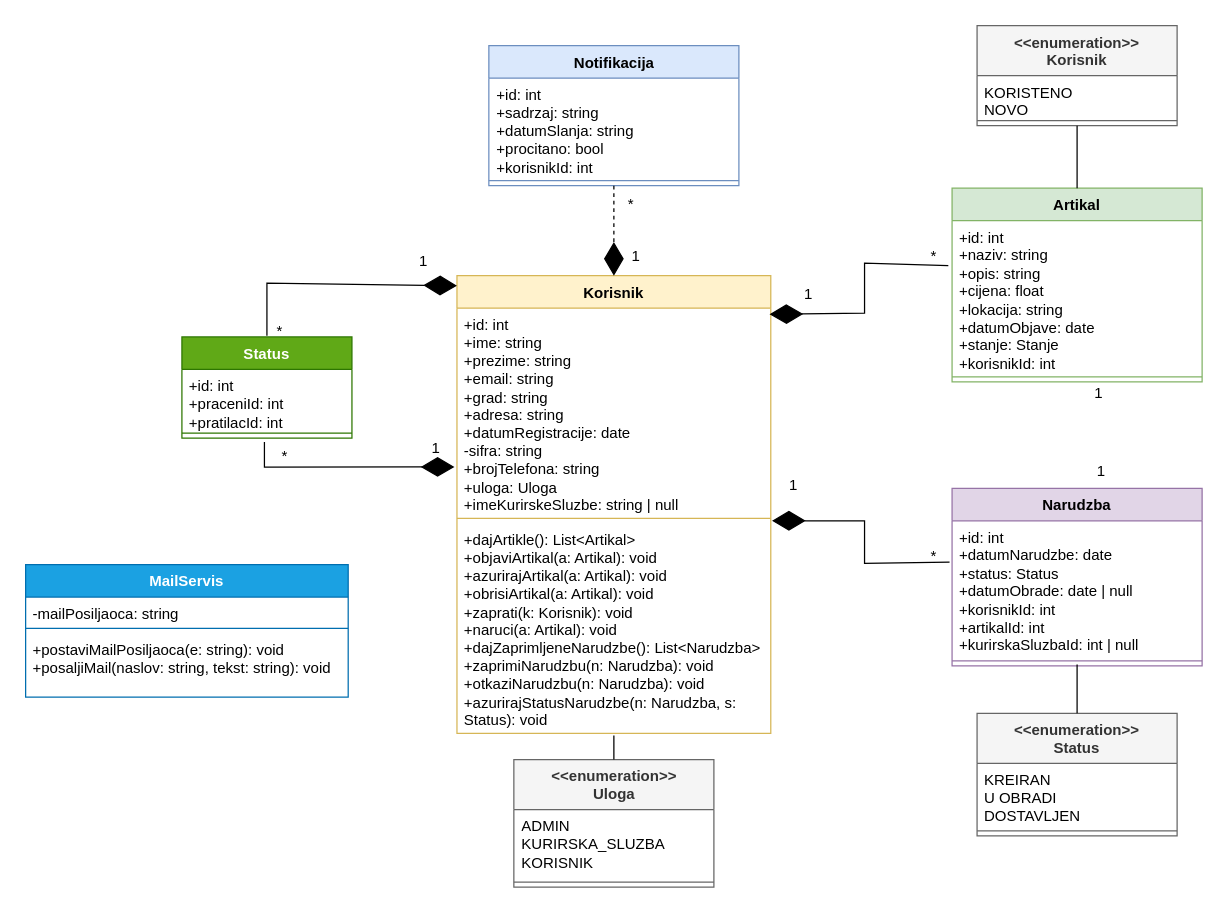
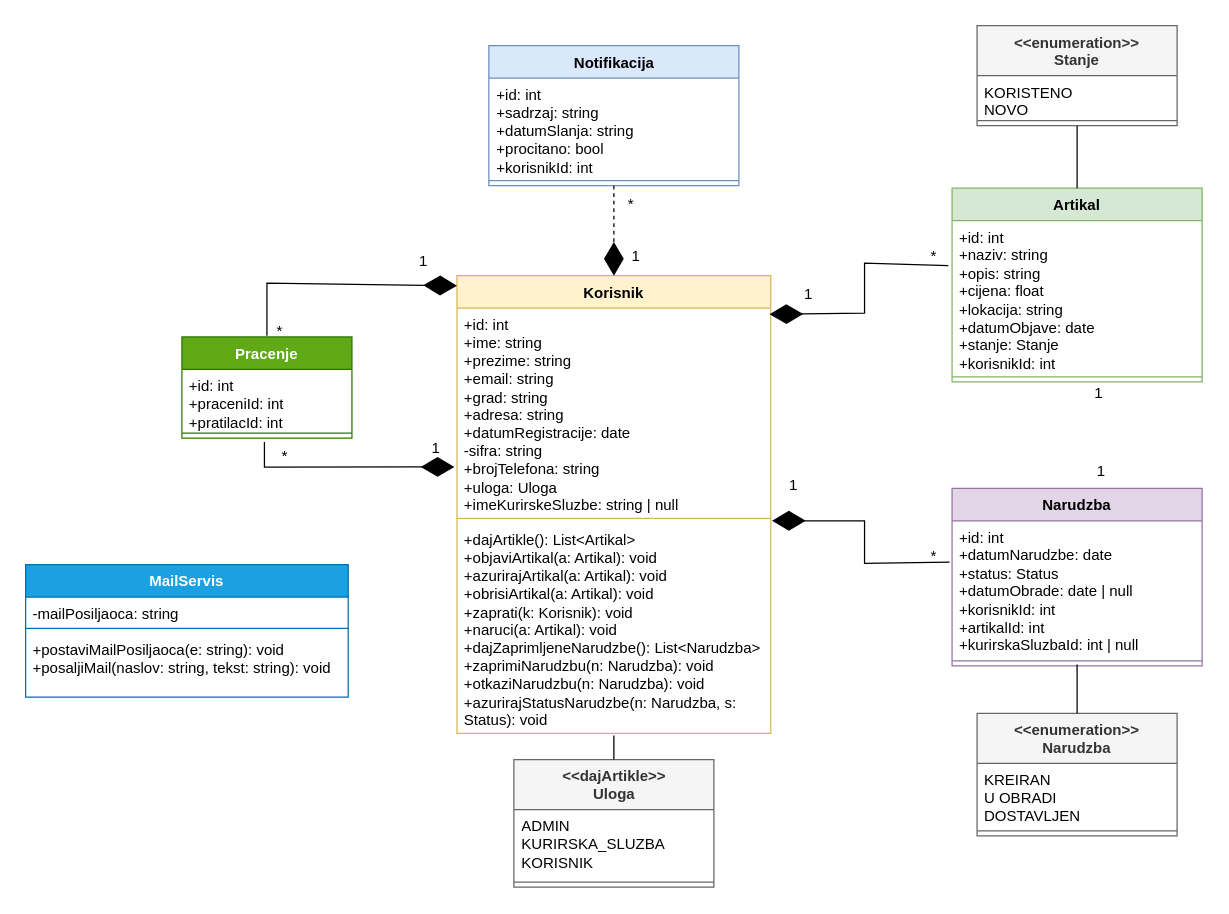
(1077, 52) -> (1077, 52)
(267, 355) -> (267, 355)
(1077, 740) -> (1077, 740)
(614, 786) -> (614, 786)
